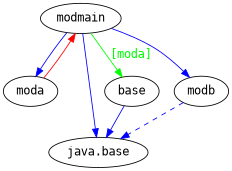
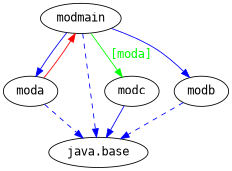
(89, 81) -> (89, 81)
(132, 91) -> (132, 91)
none -> (61, 118)
